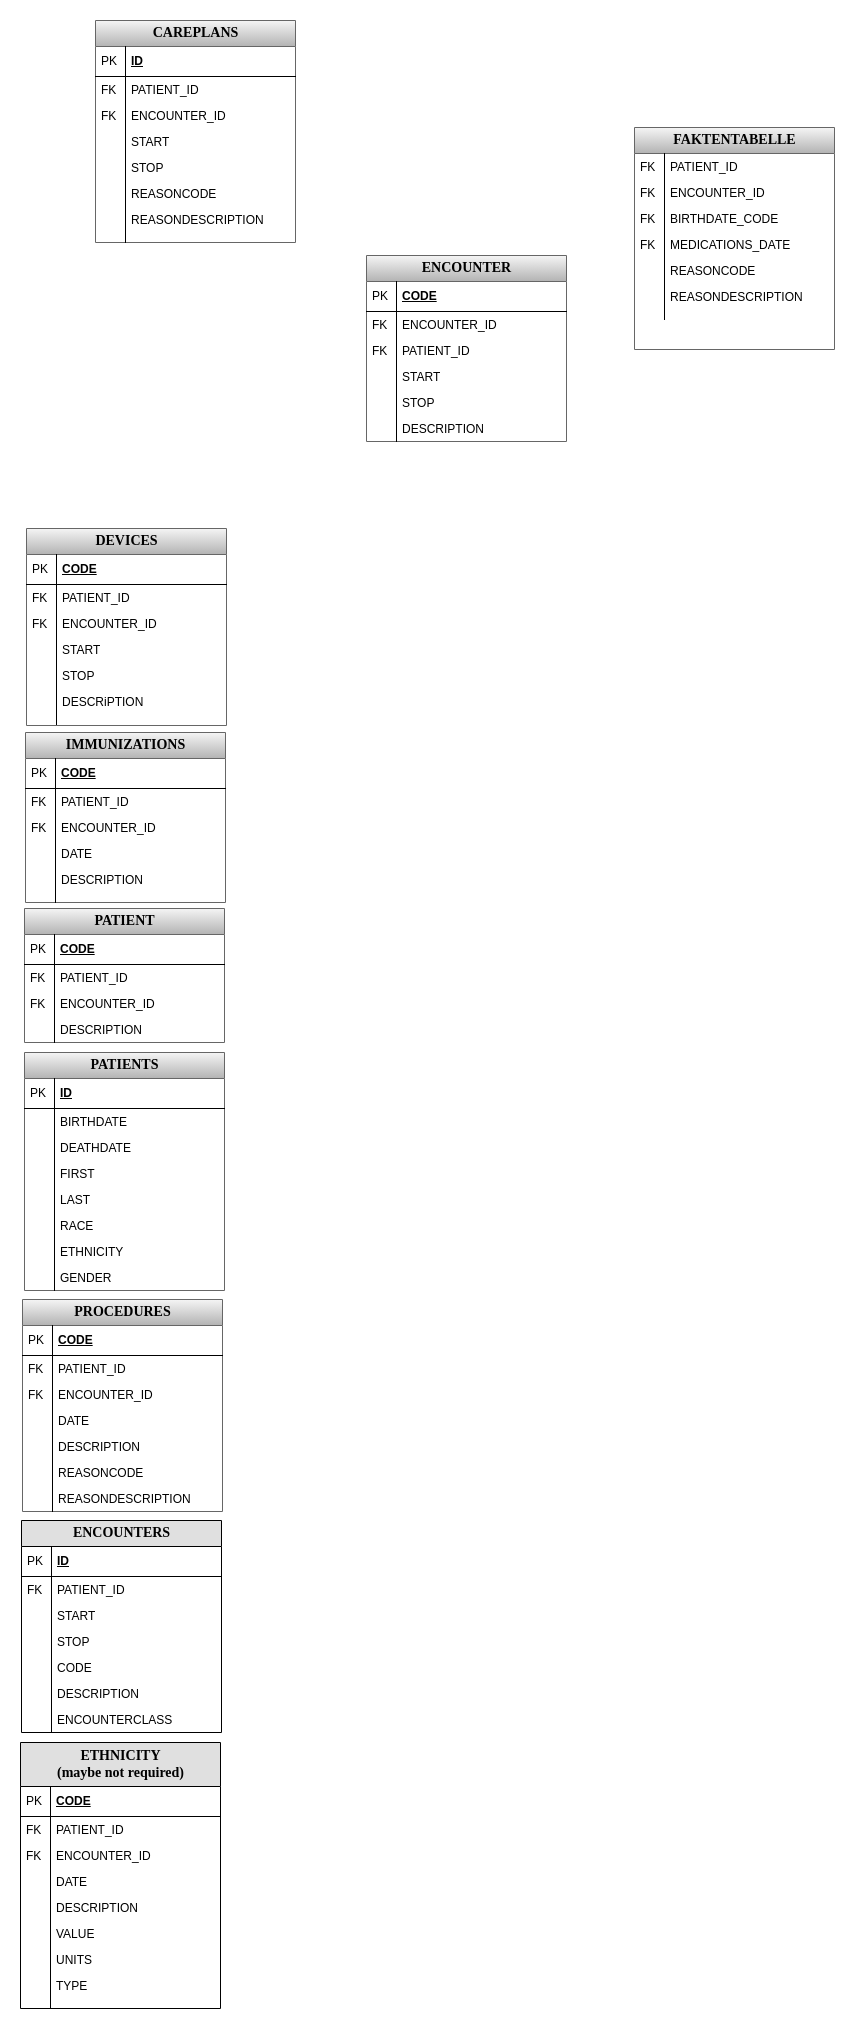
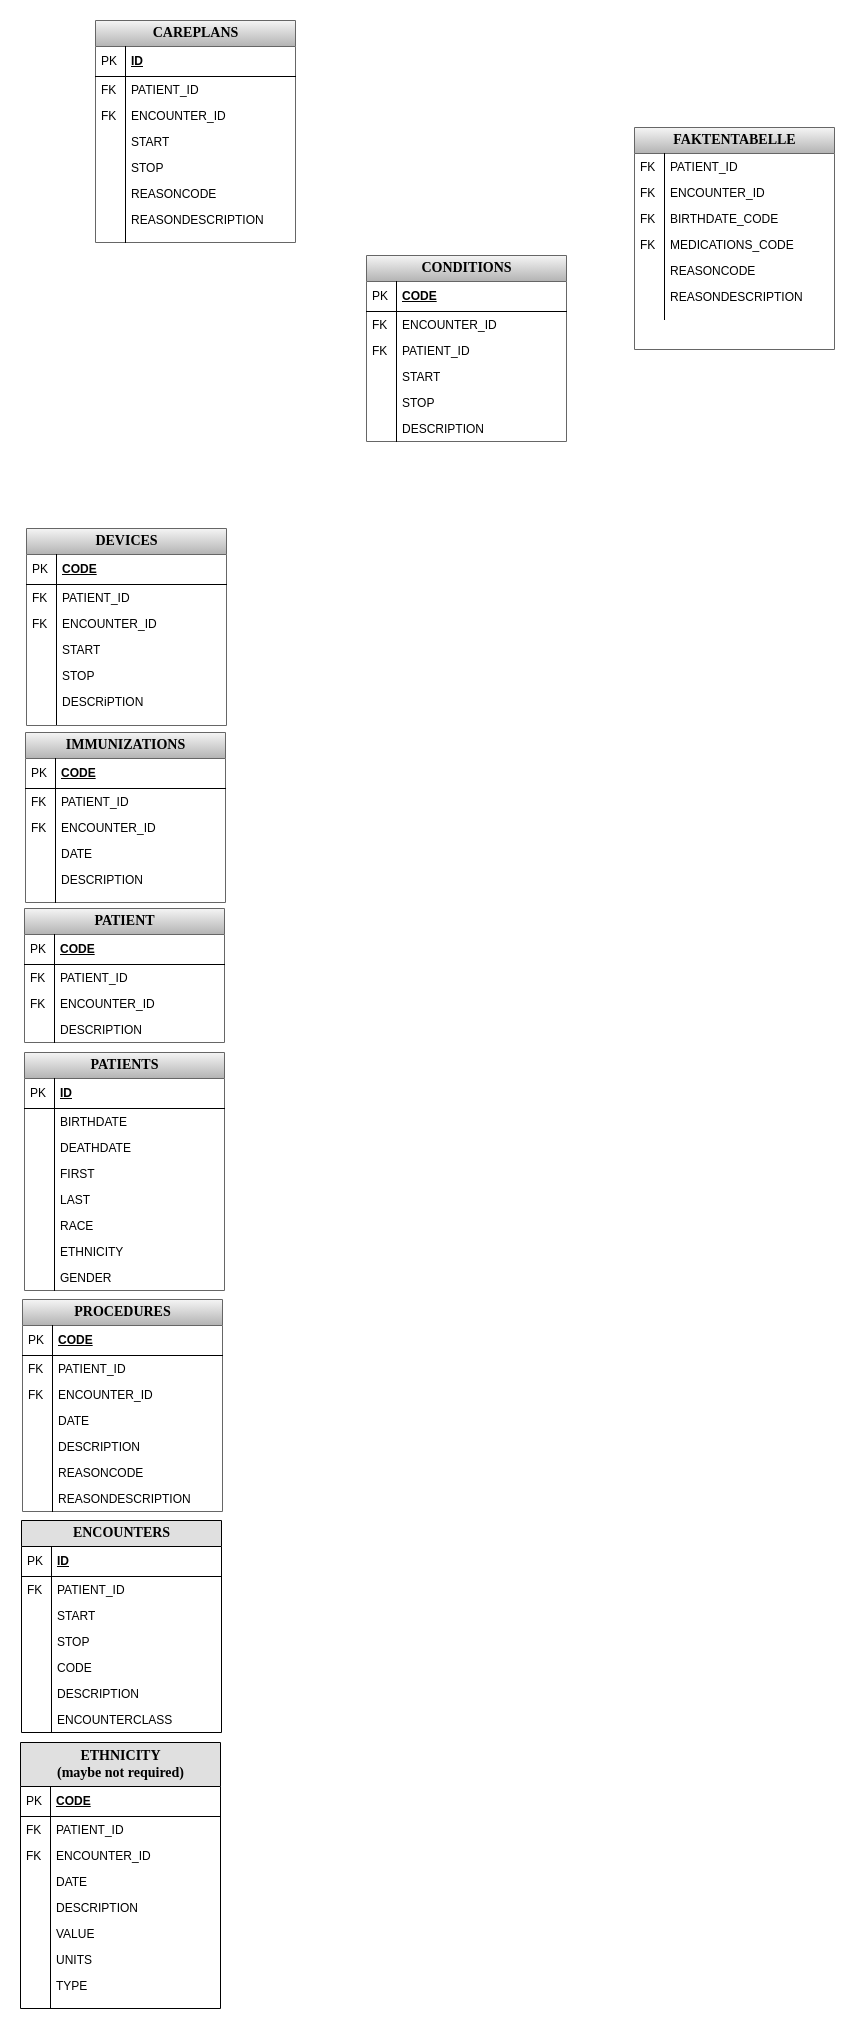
(724, 246) -> (724, 246)
(467, 269) -> (467, 269)
